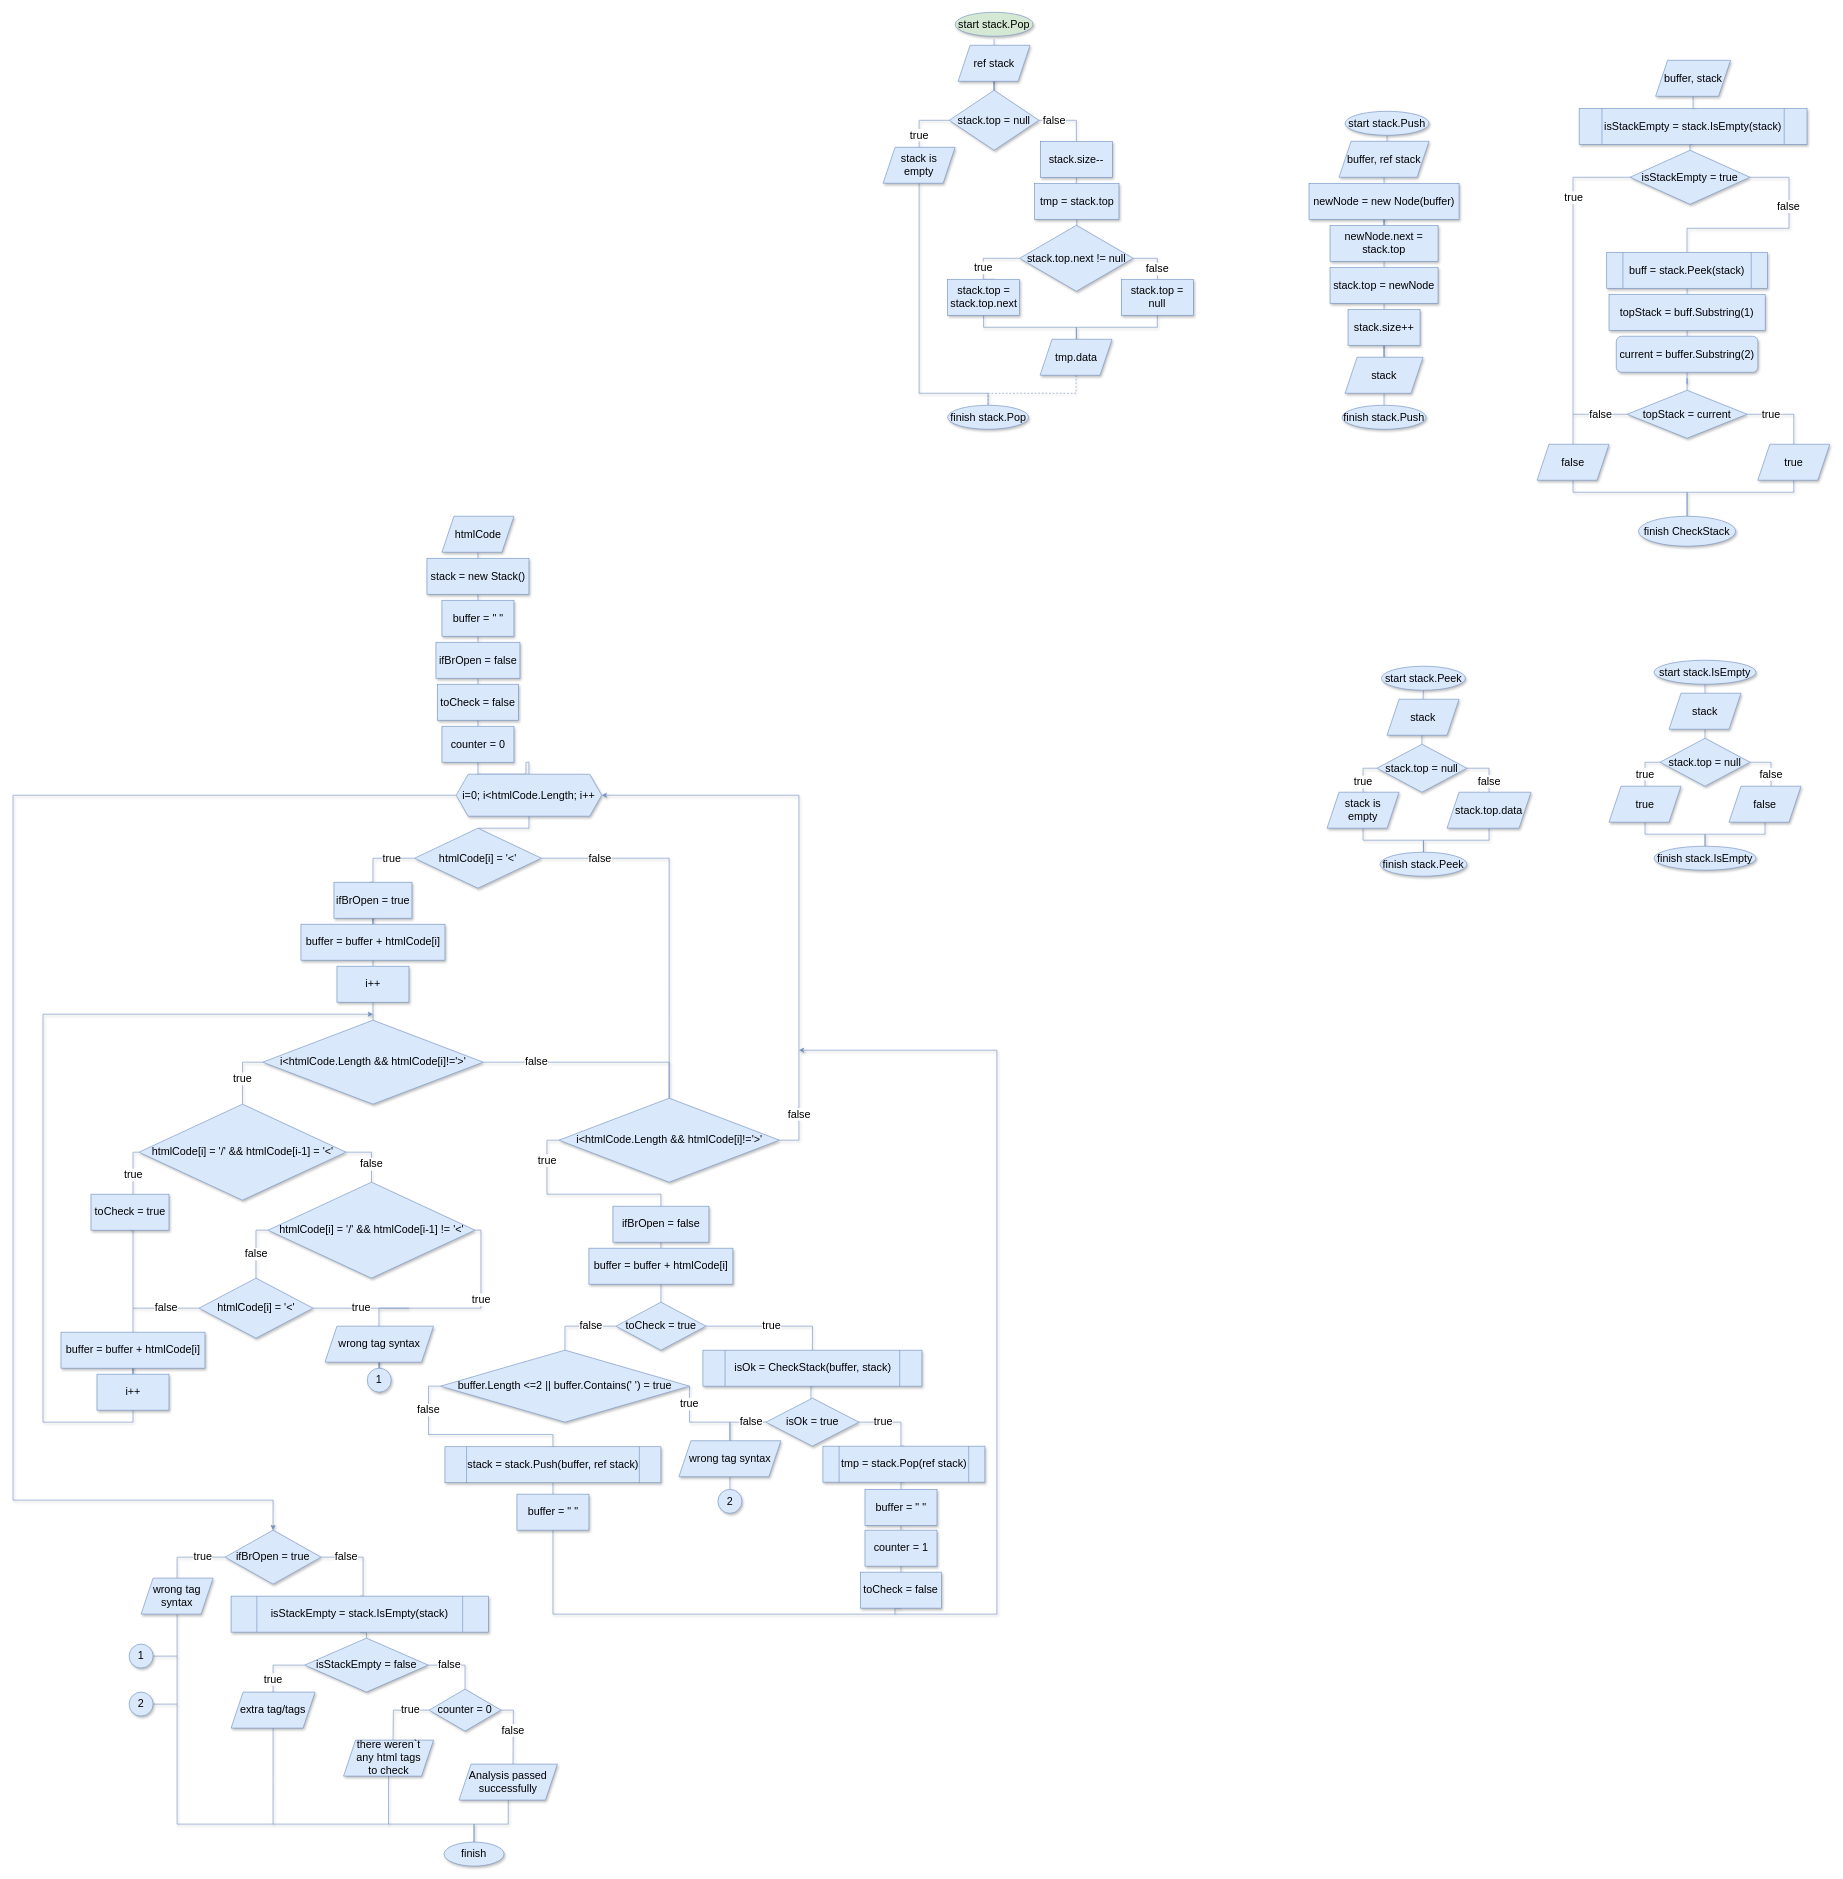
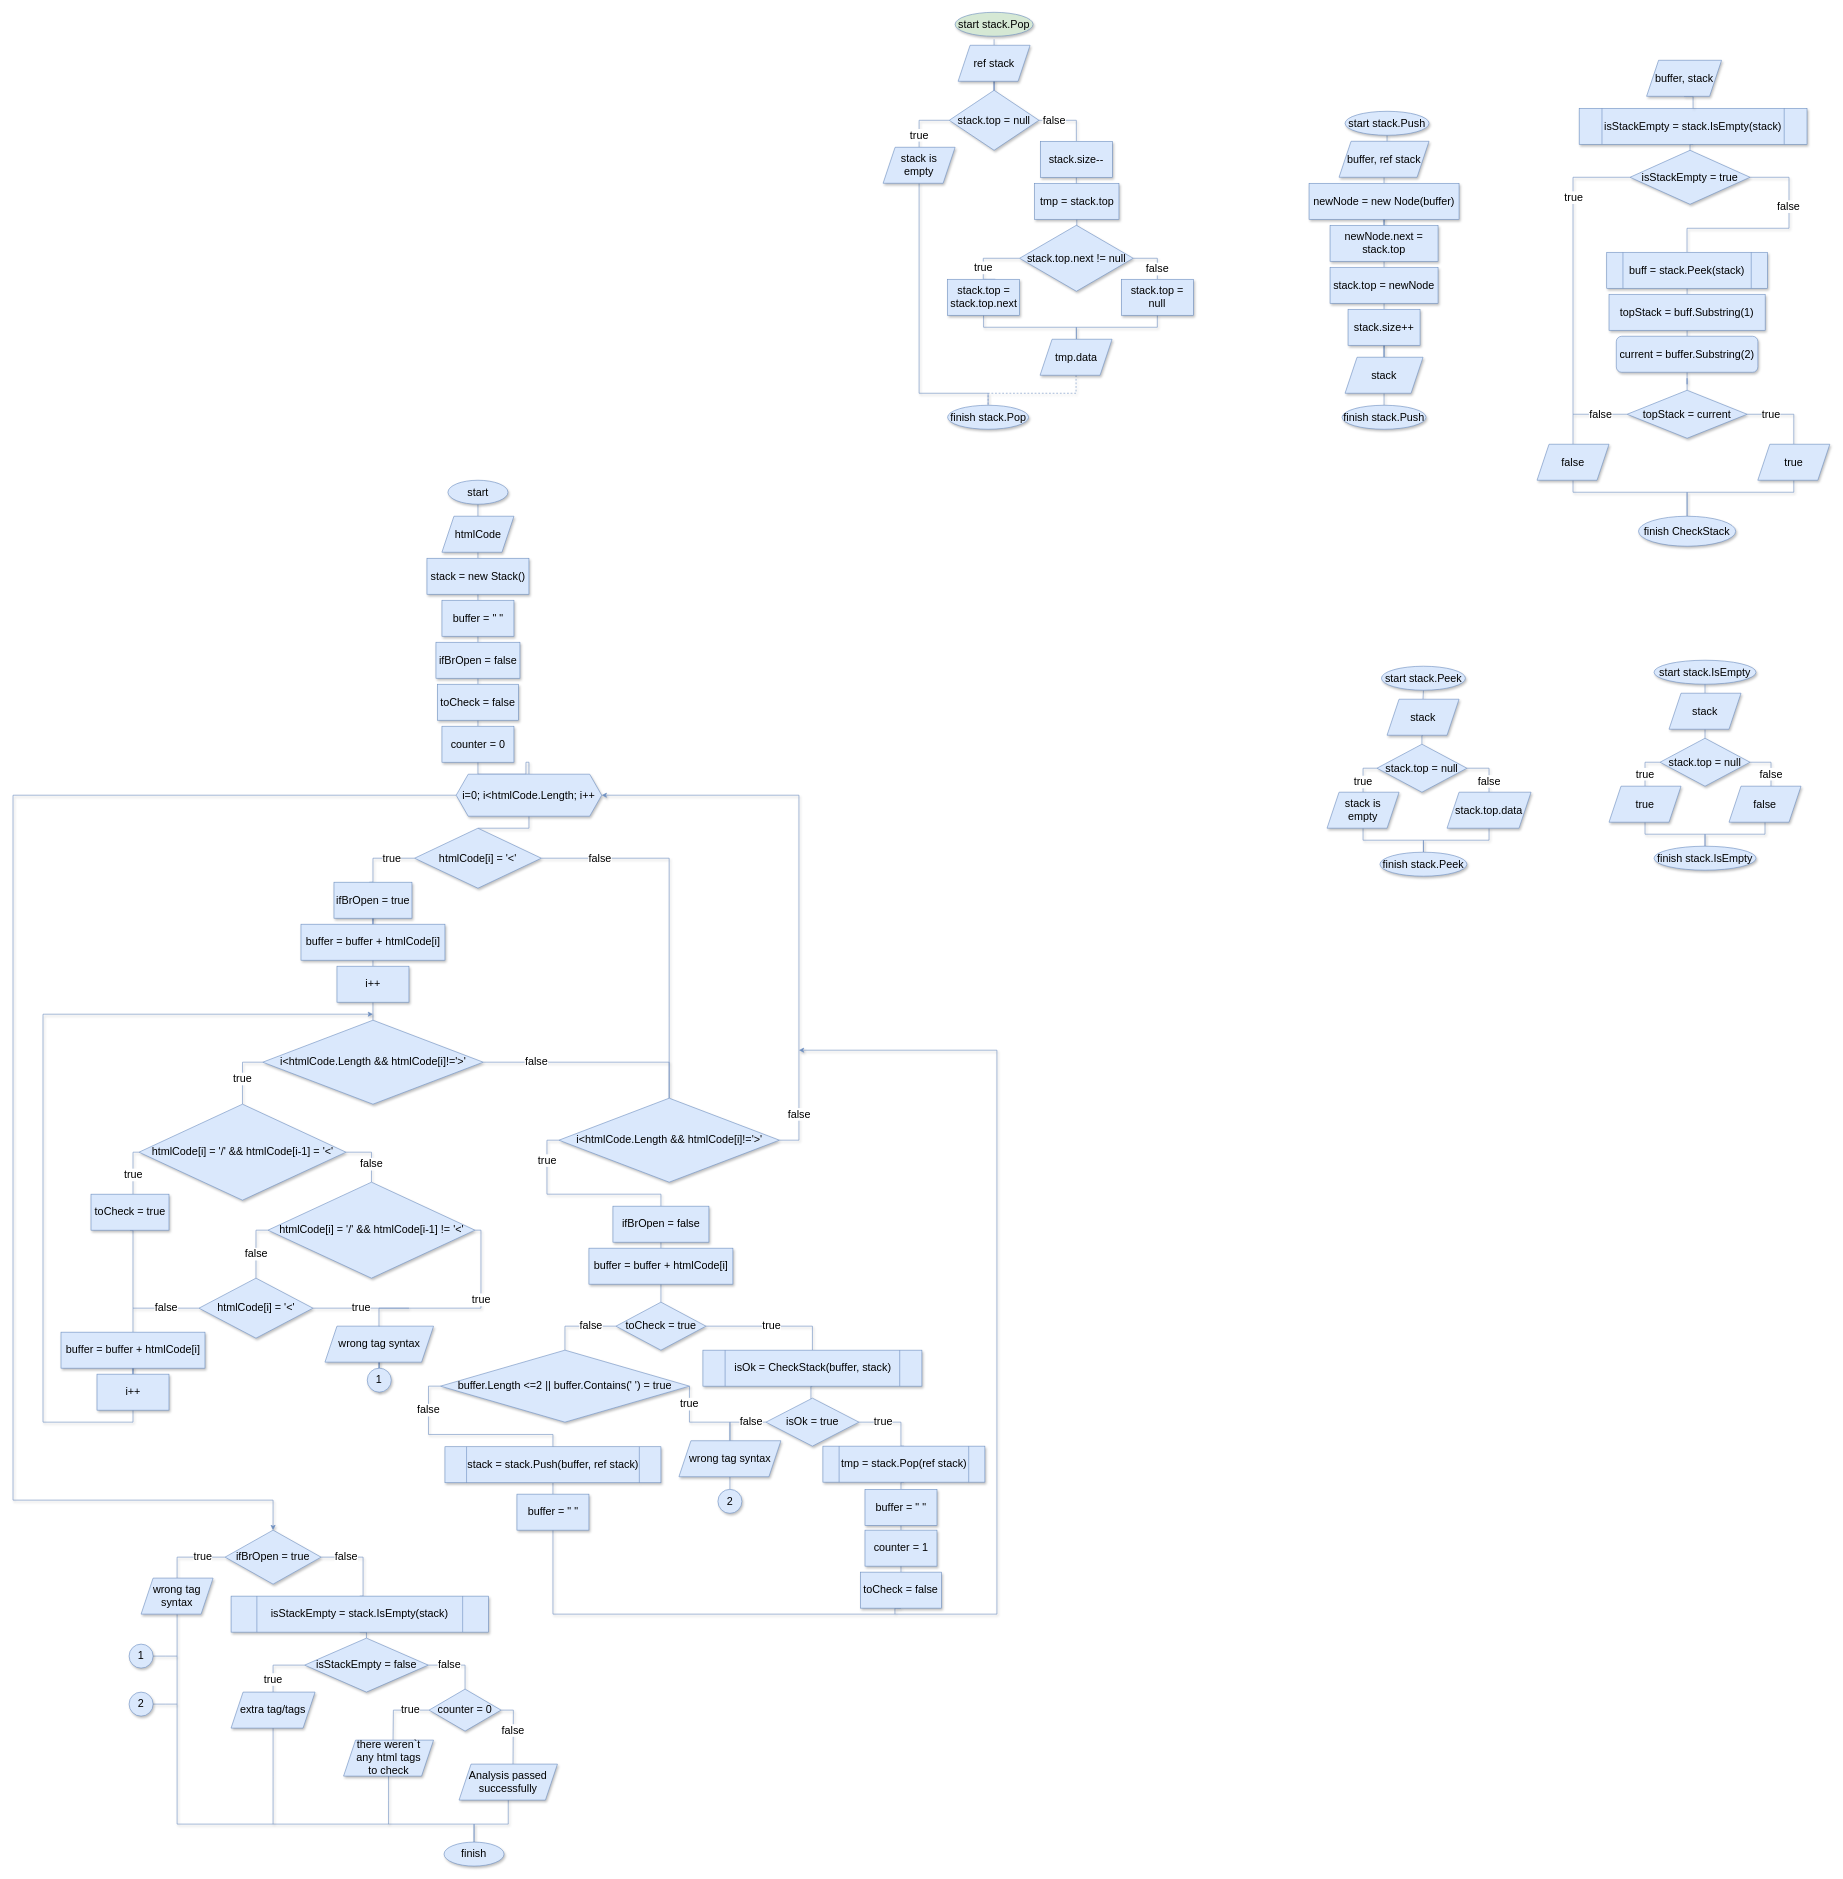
(1693, 78) -> (1684, 78)
none -> (478, 492)
none -> (478, 510)
